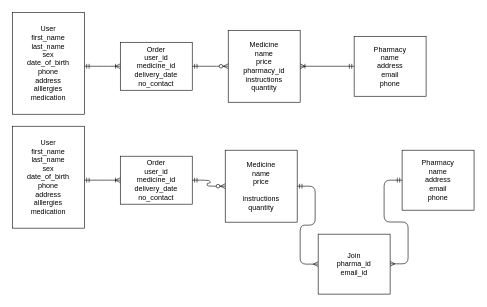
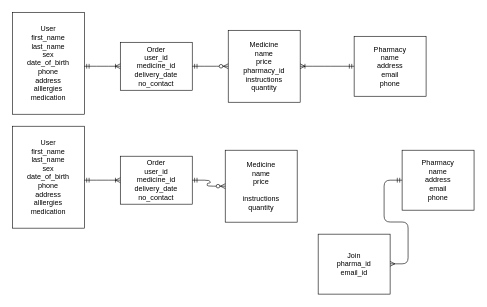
(307, 225) -> none
